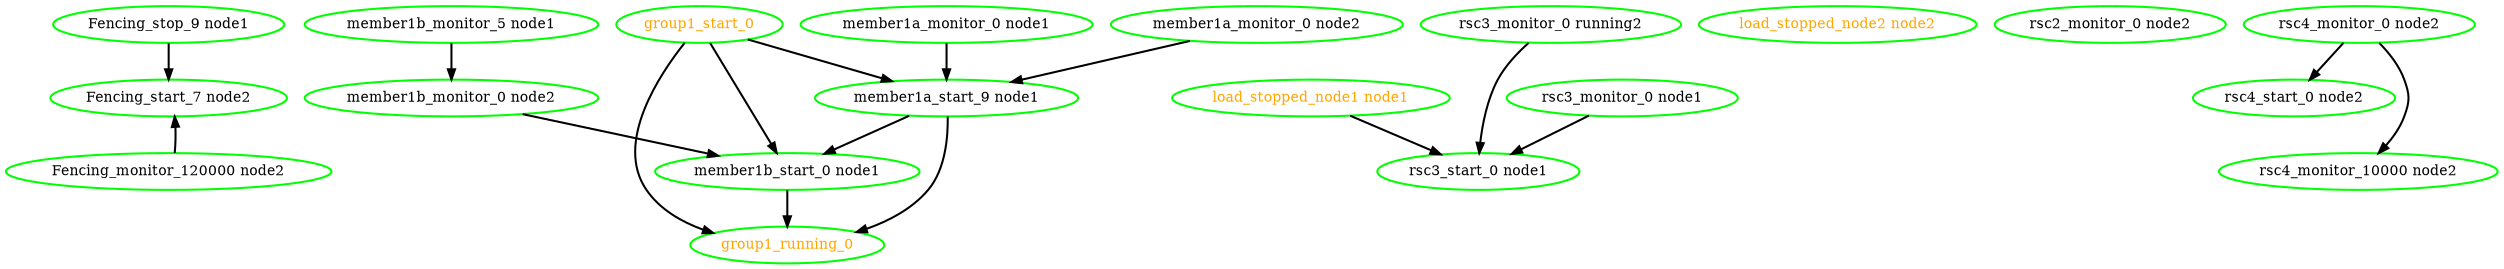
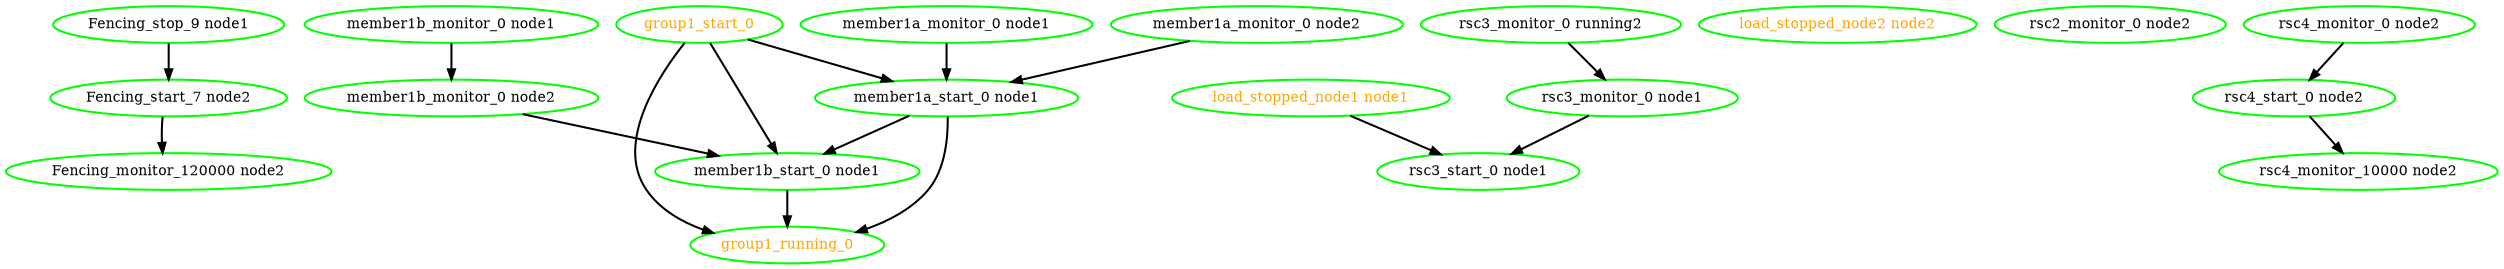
(451, 24) -> (451, 24)
(1494, 88) -> (1583, 57)
(2408, 93) -> (2323, 131)
(947, 98) -> (947, 98)
(176, 140) -> (162, 130)
